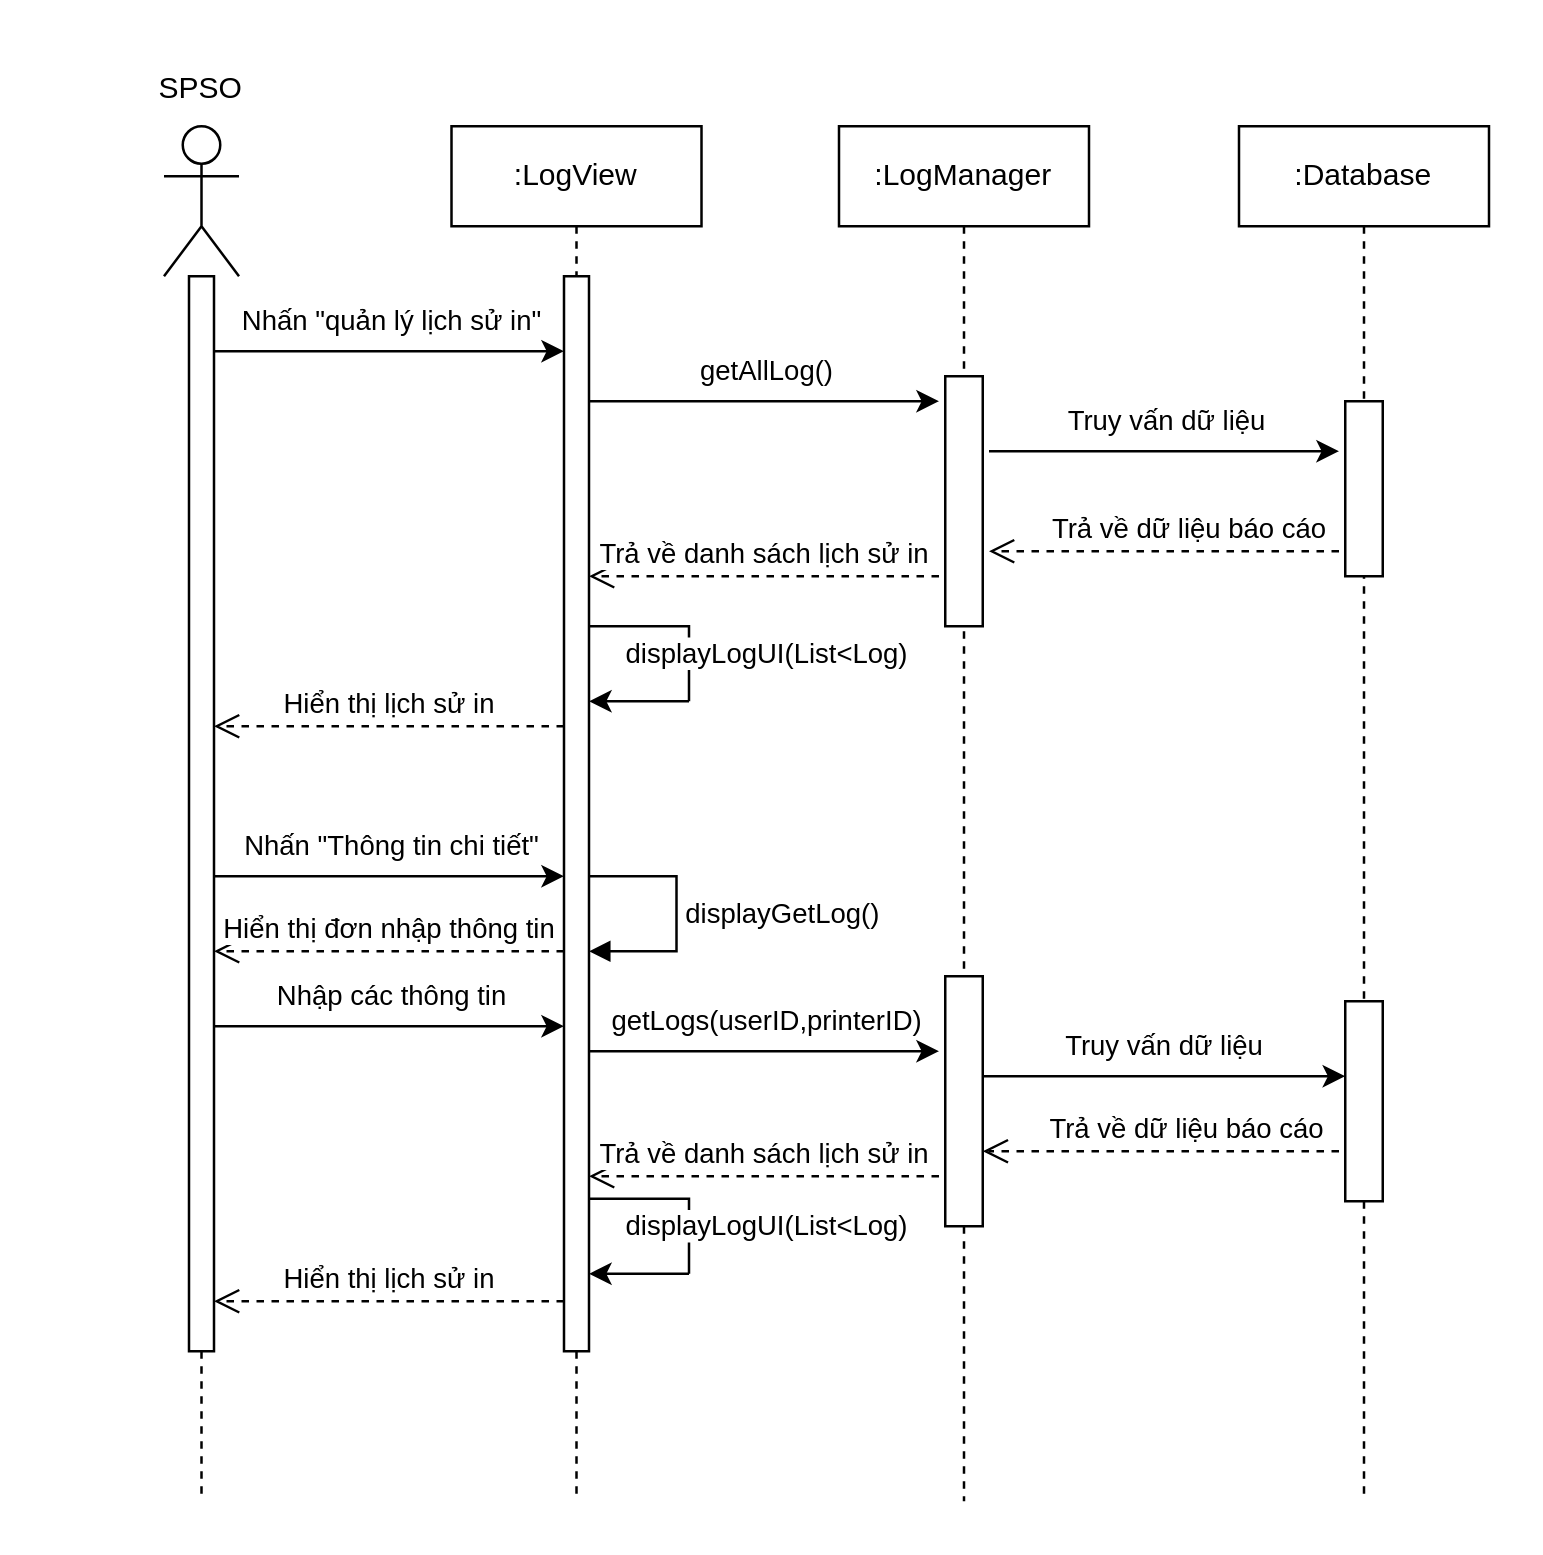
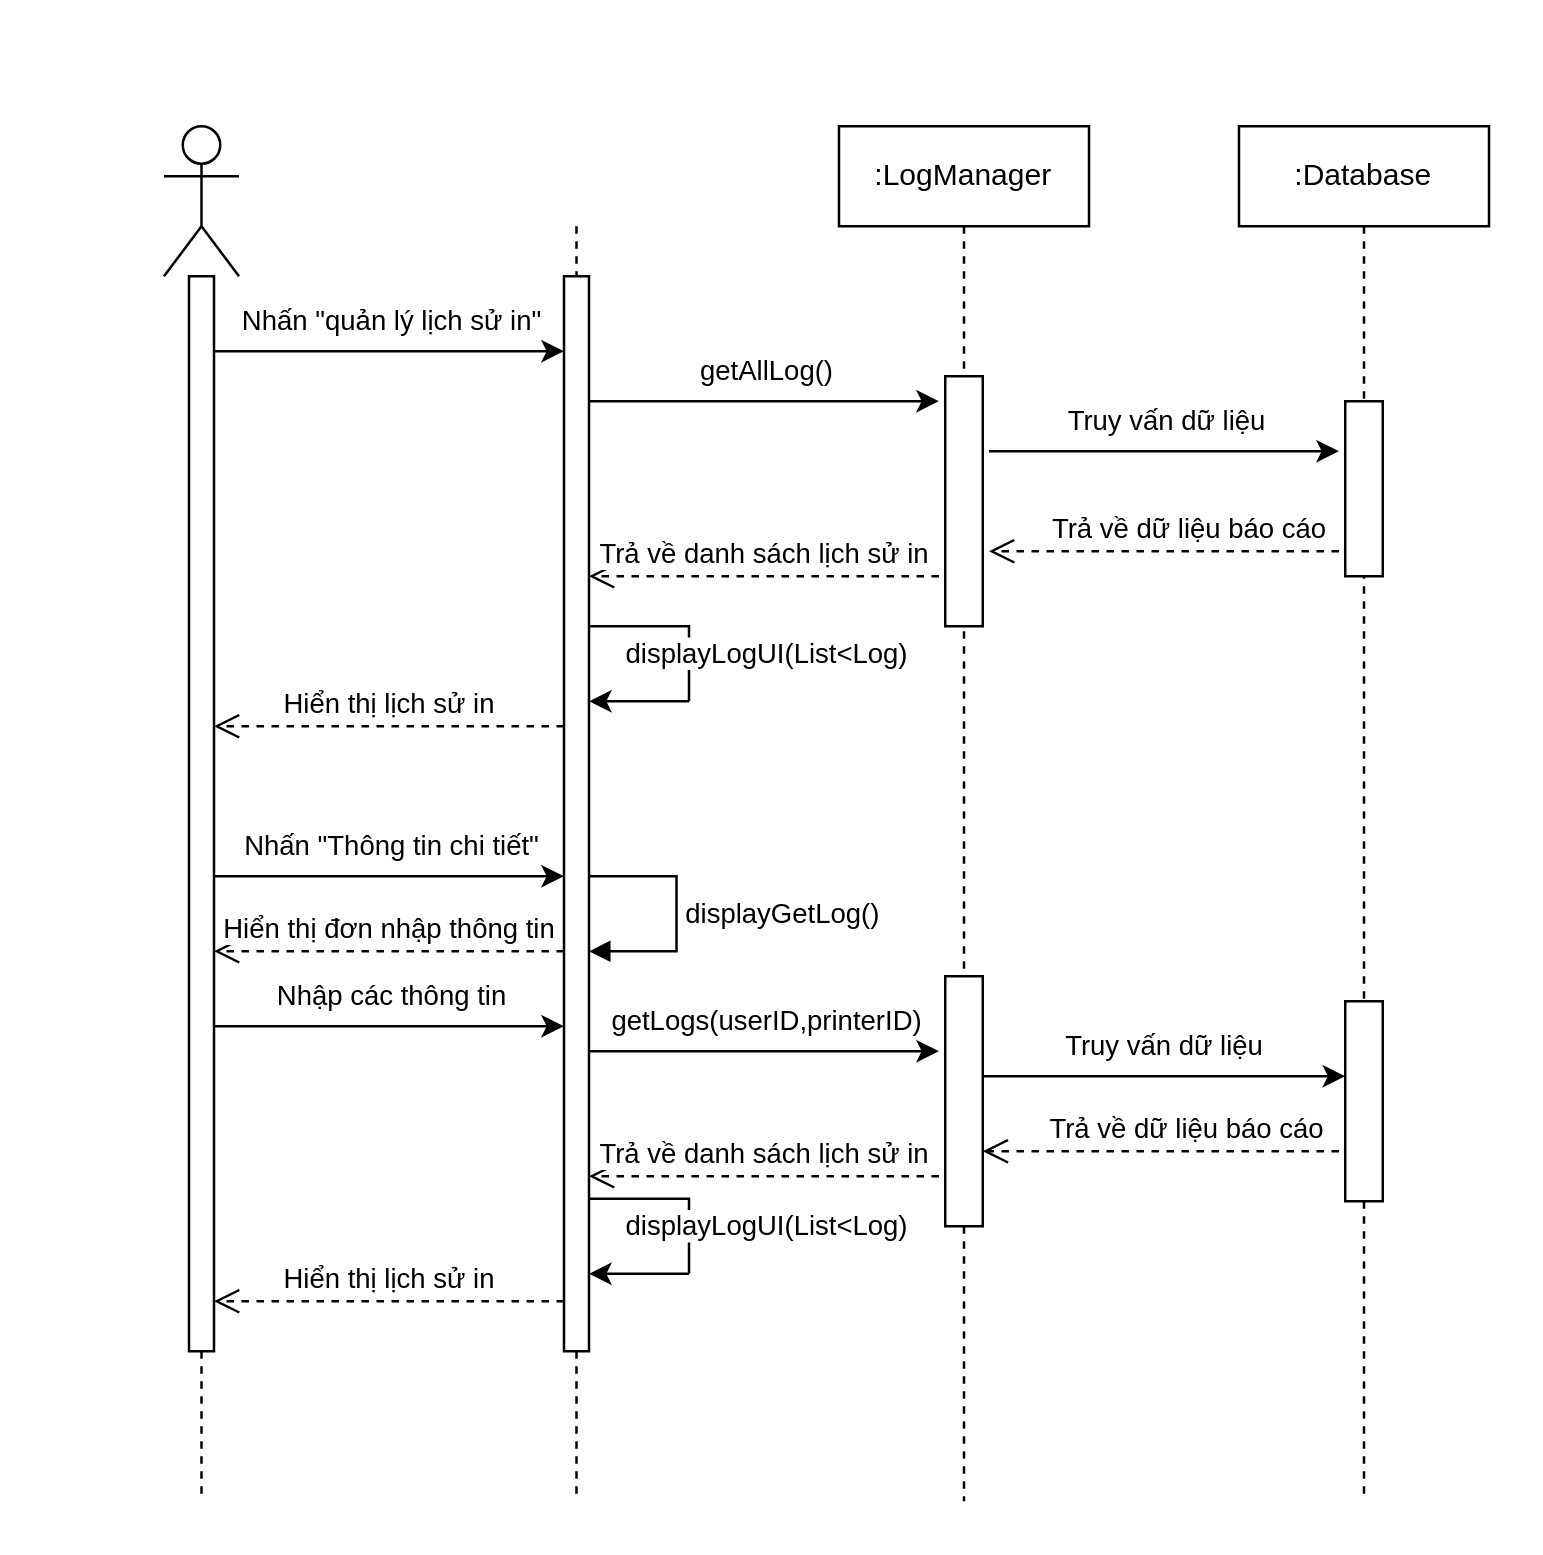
(201, 89) -> none
(576, 176) -> none
